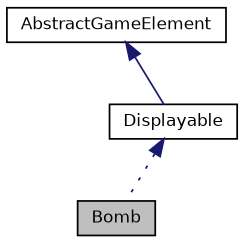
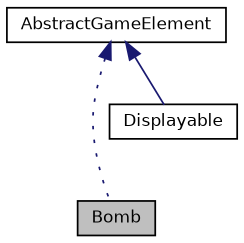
(140, 178) -> (93, 130)
